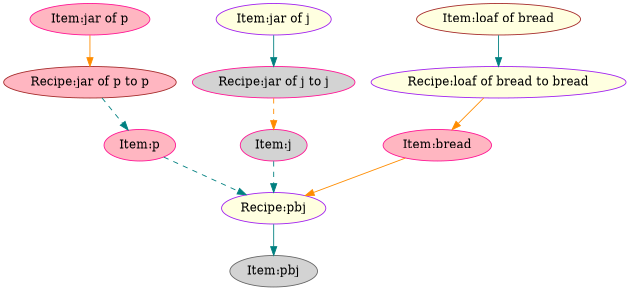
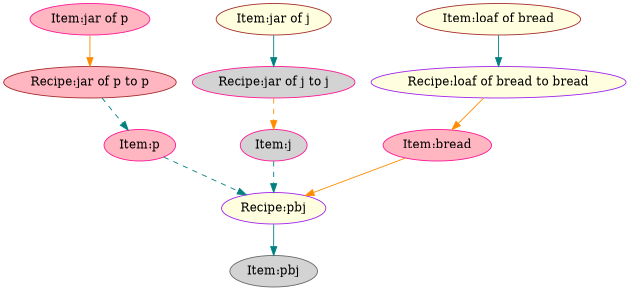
(274, 19) -> (274, 19)
